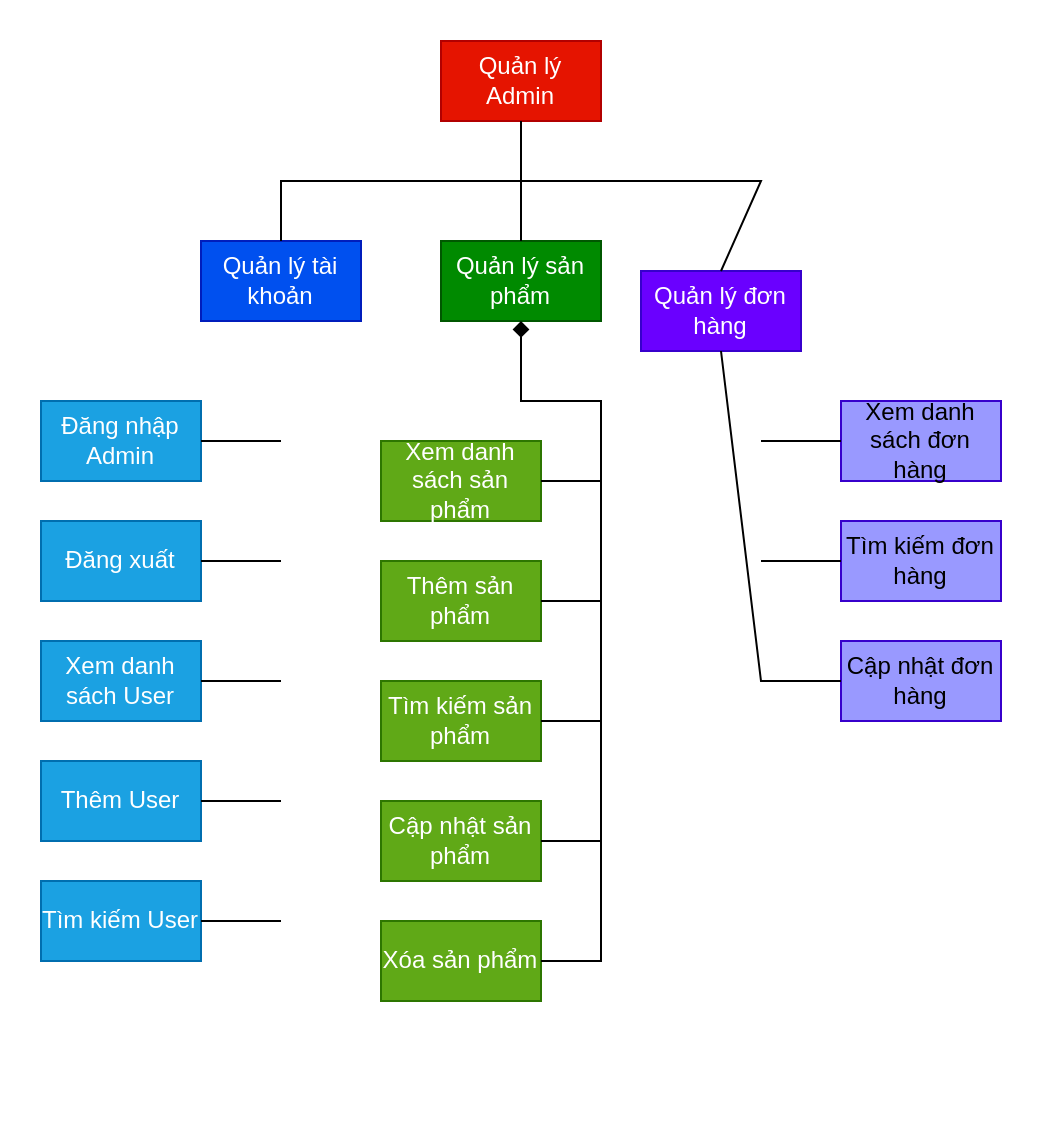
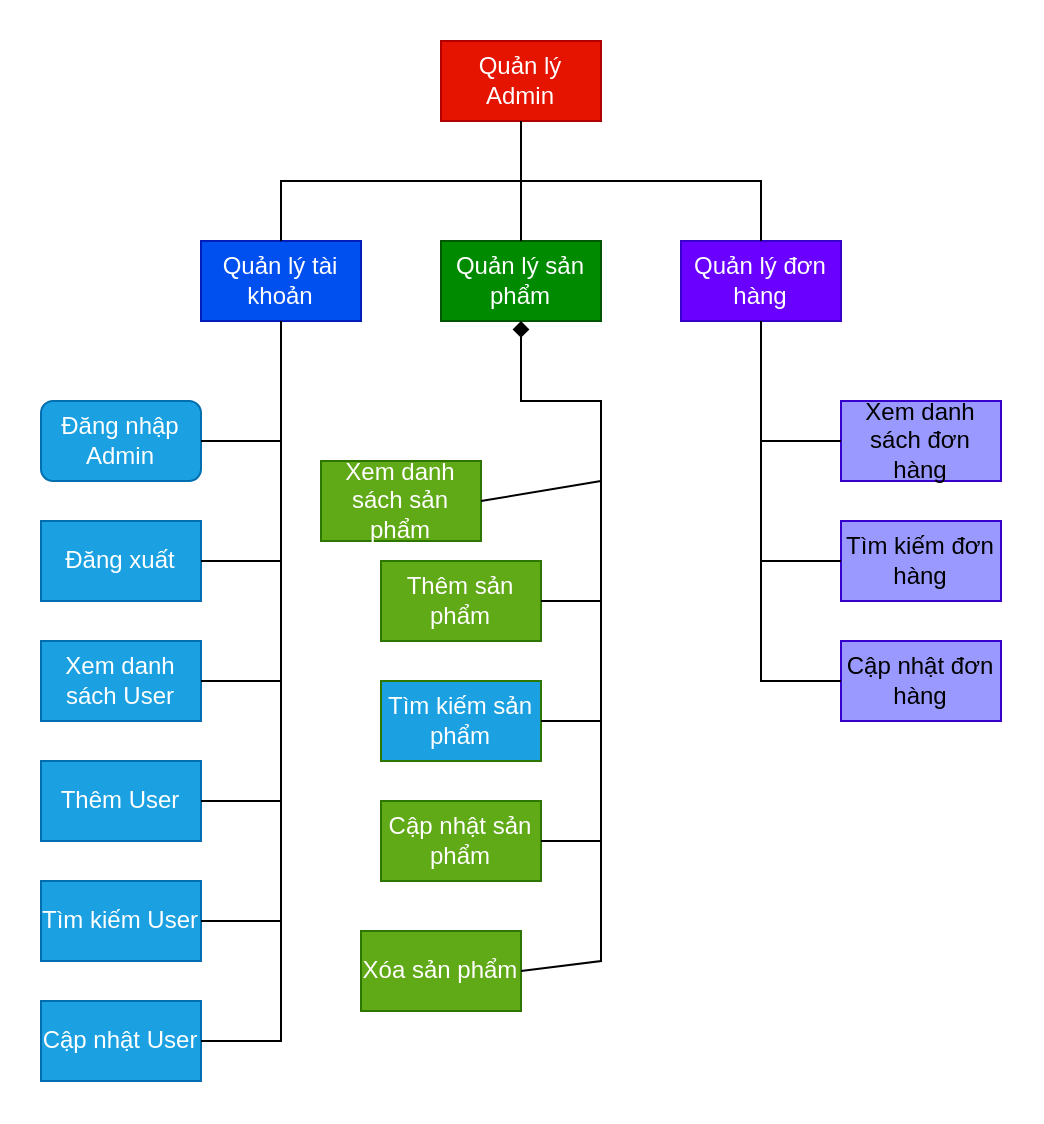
(721, 311) -> (761, 281)
(121, 441) -> (121, 441)
(461, 481) -> (401, 501)
none -> (281, 721)
(461, 721) -> (461, 721)
(461, 961) -> (441, 971)
none -> (121, 1041)
